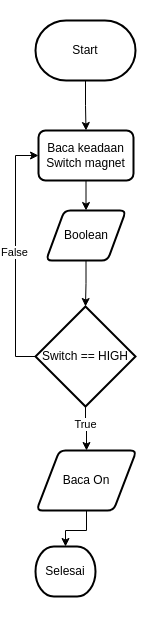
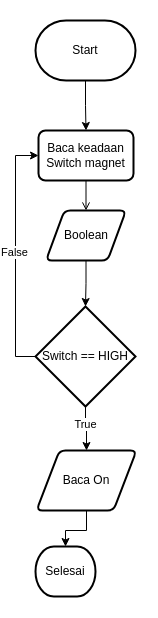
(86, 202) -> (86, 203)
